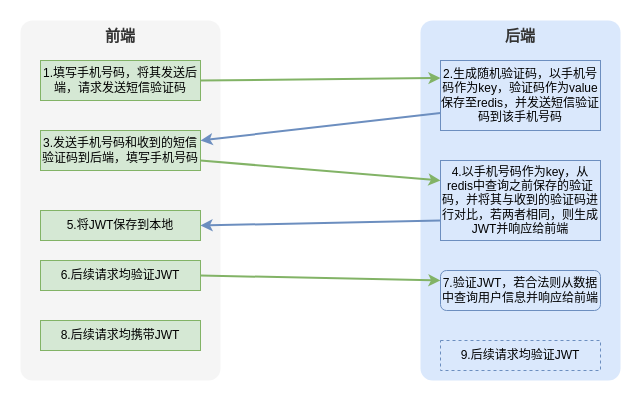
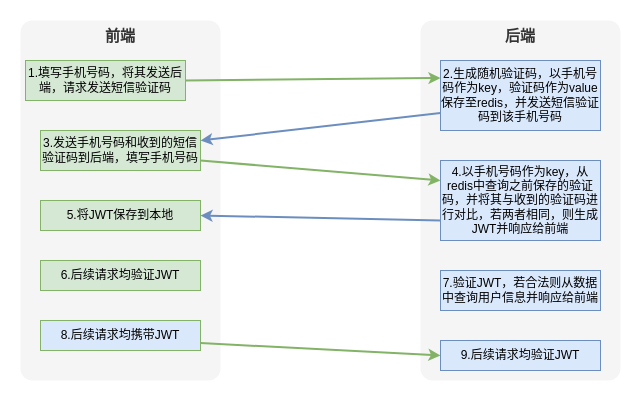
(521, 37) -> (521, 37)
(121, 81) -> (106, 81)
(121, 226) -> (121, 216)
(316, 278) -> none
(521, 291) -> (521, 291)
(121, 336) -> (121, 336)
none -> (316, 349)
(521, 356) -> (521, 356)
